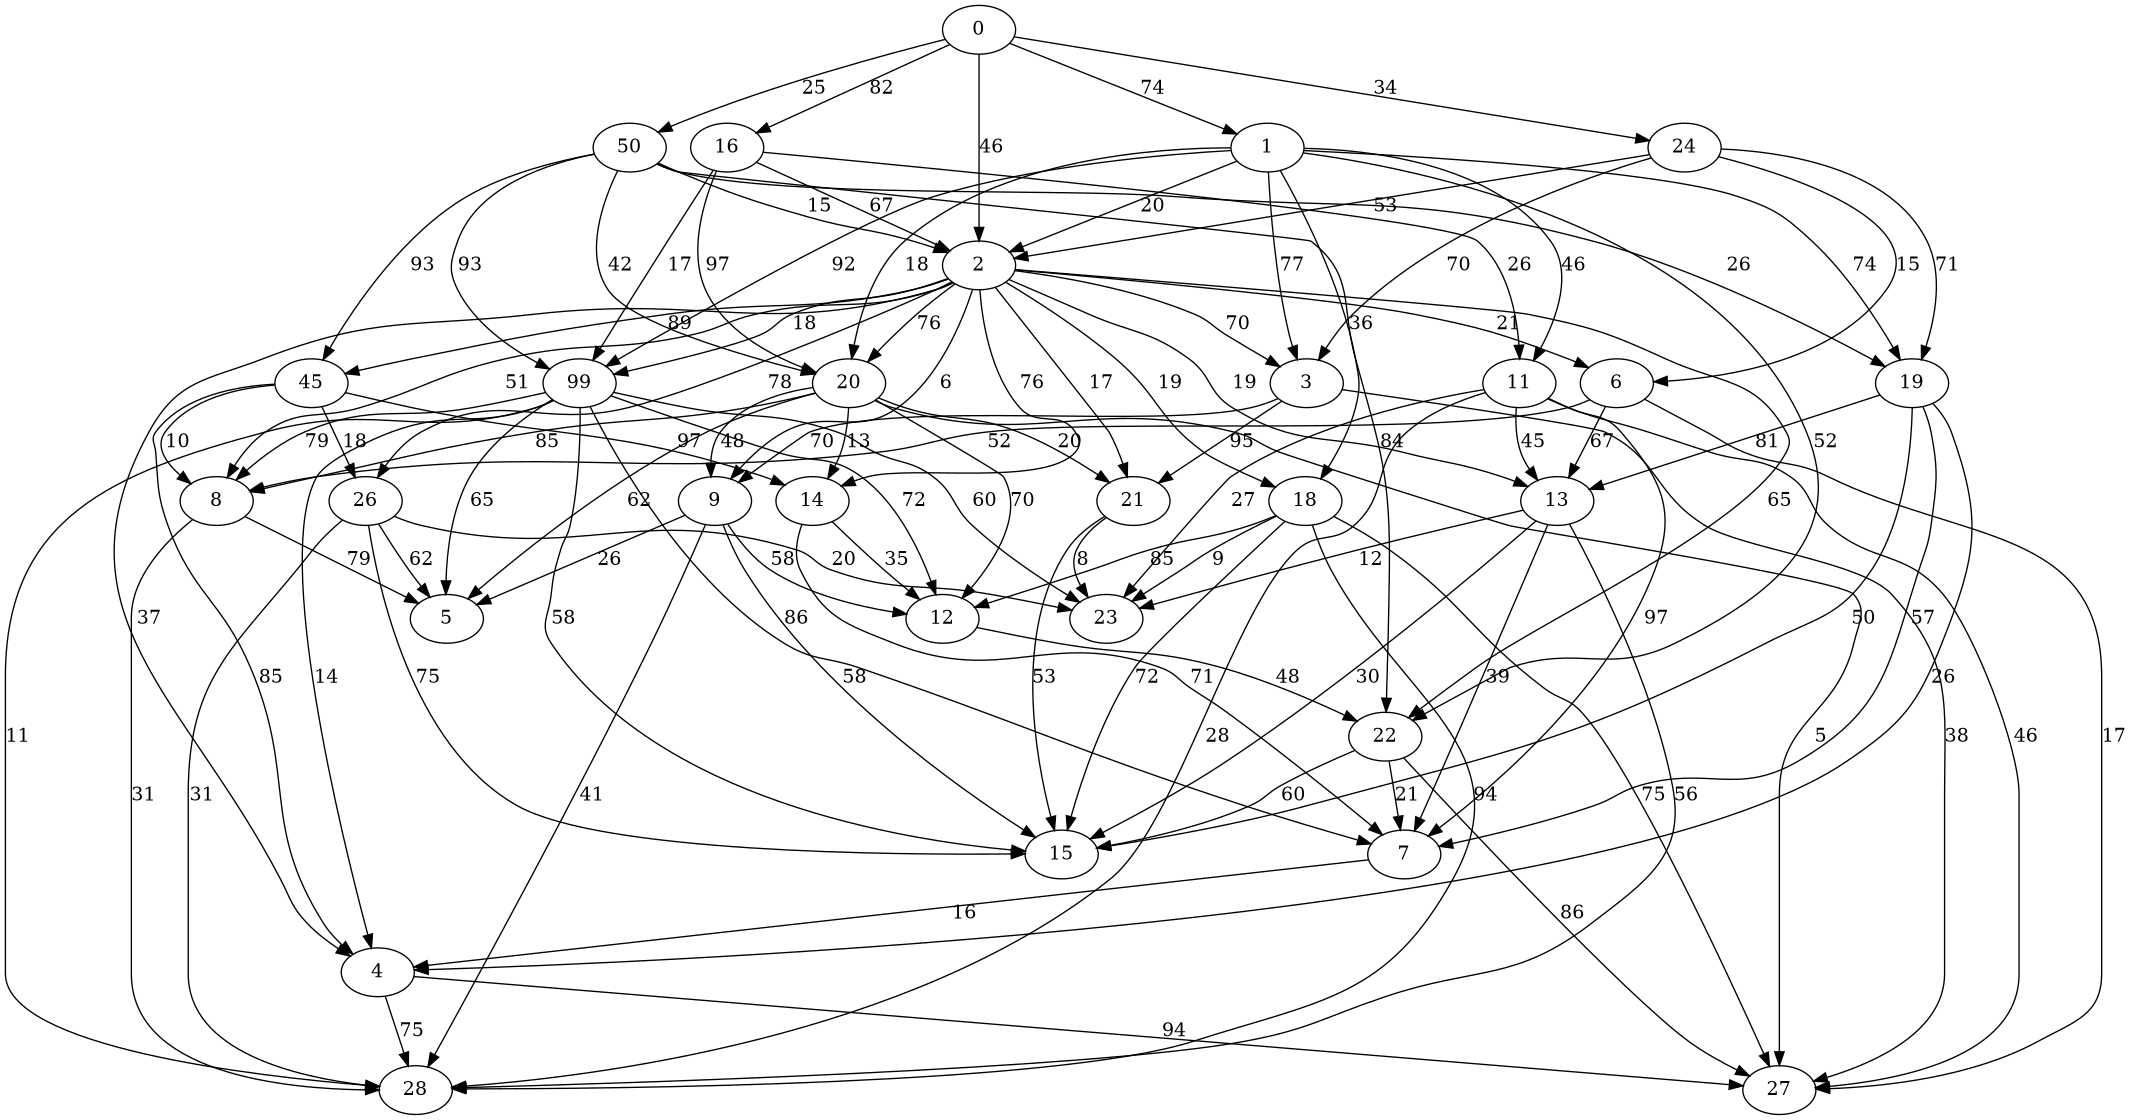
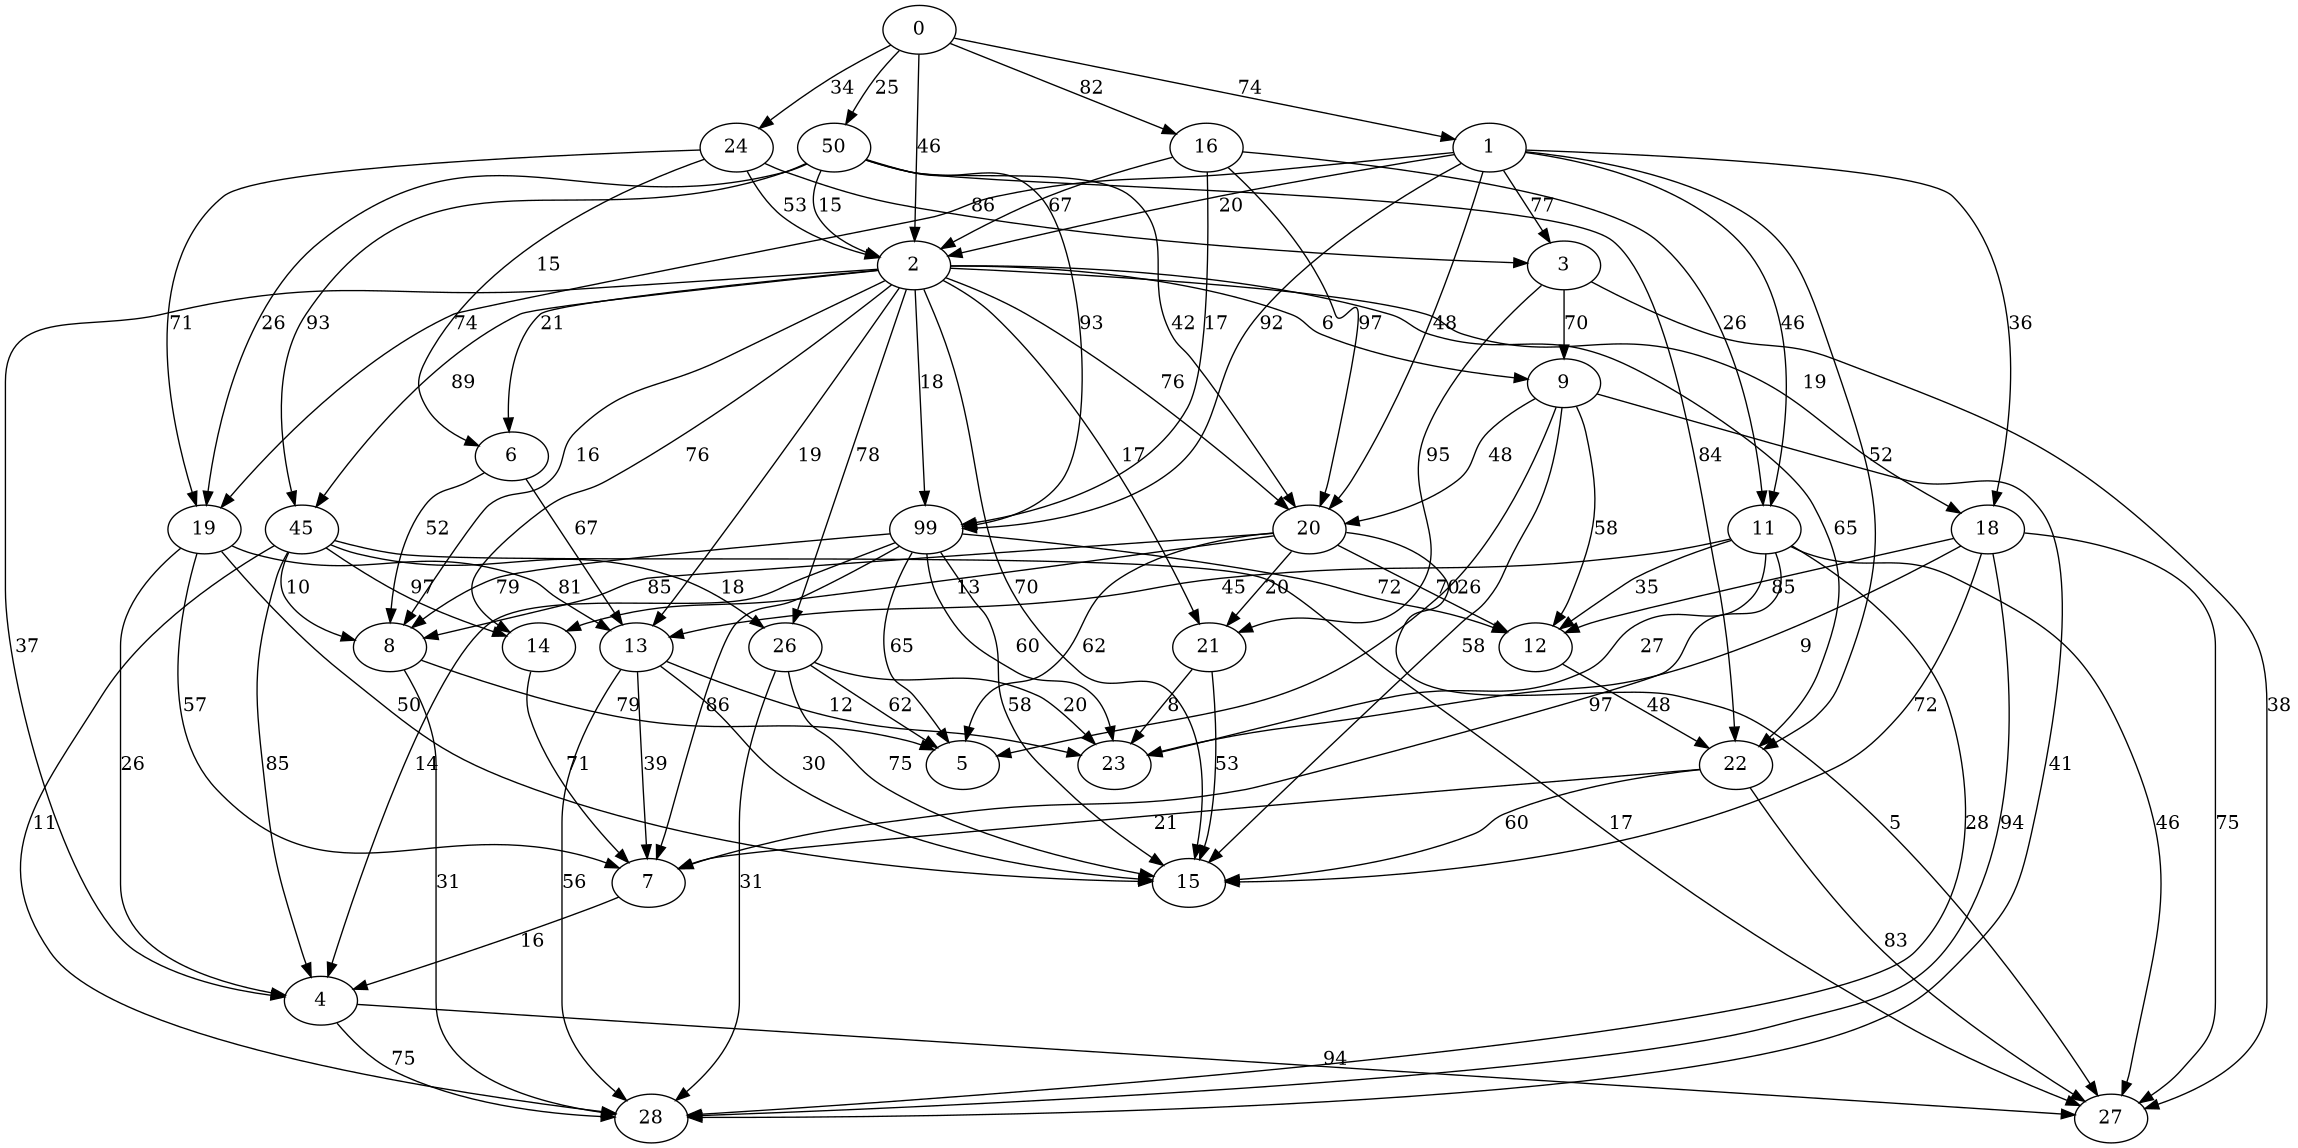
(917, 265) -> (1446, 324)
(1459, 265) -> (984, 207)
(1148, 298) -> (1035, 625)
(518, 383) -> (588, 456)
(748, 409) -> (1461, 478)
(870, 557) -> (1647, 572)
(5, 679) -> (76, 975)
(2102, 698) -> (1277, 585)
(1573, 913) -> (1897, 942)
